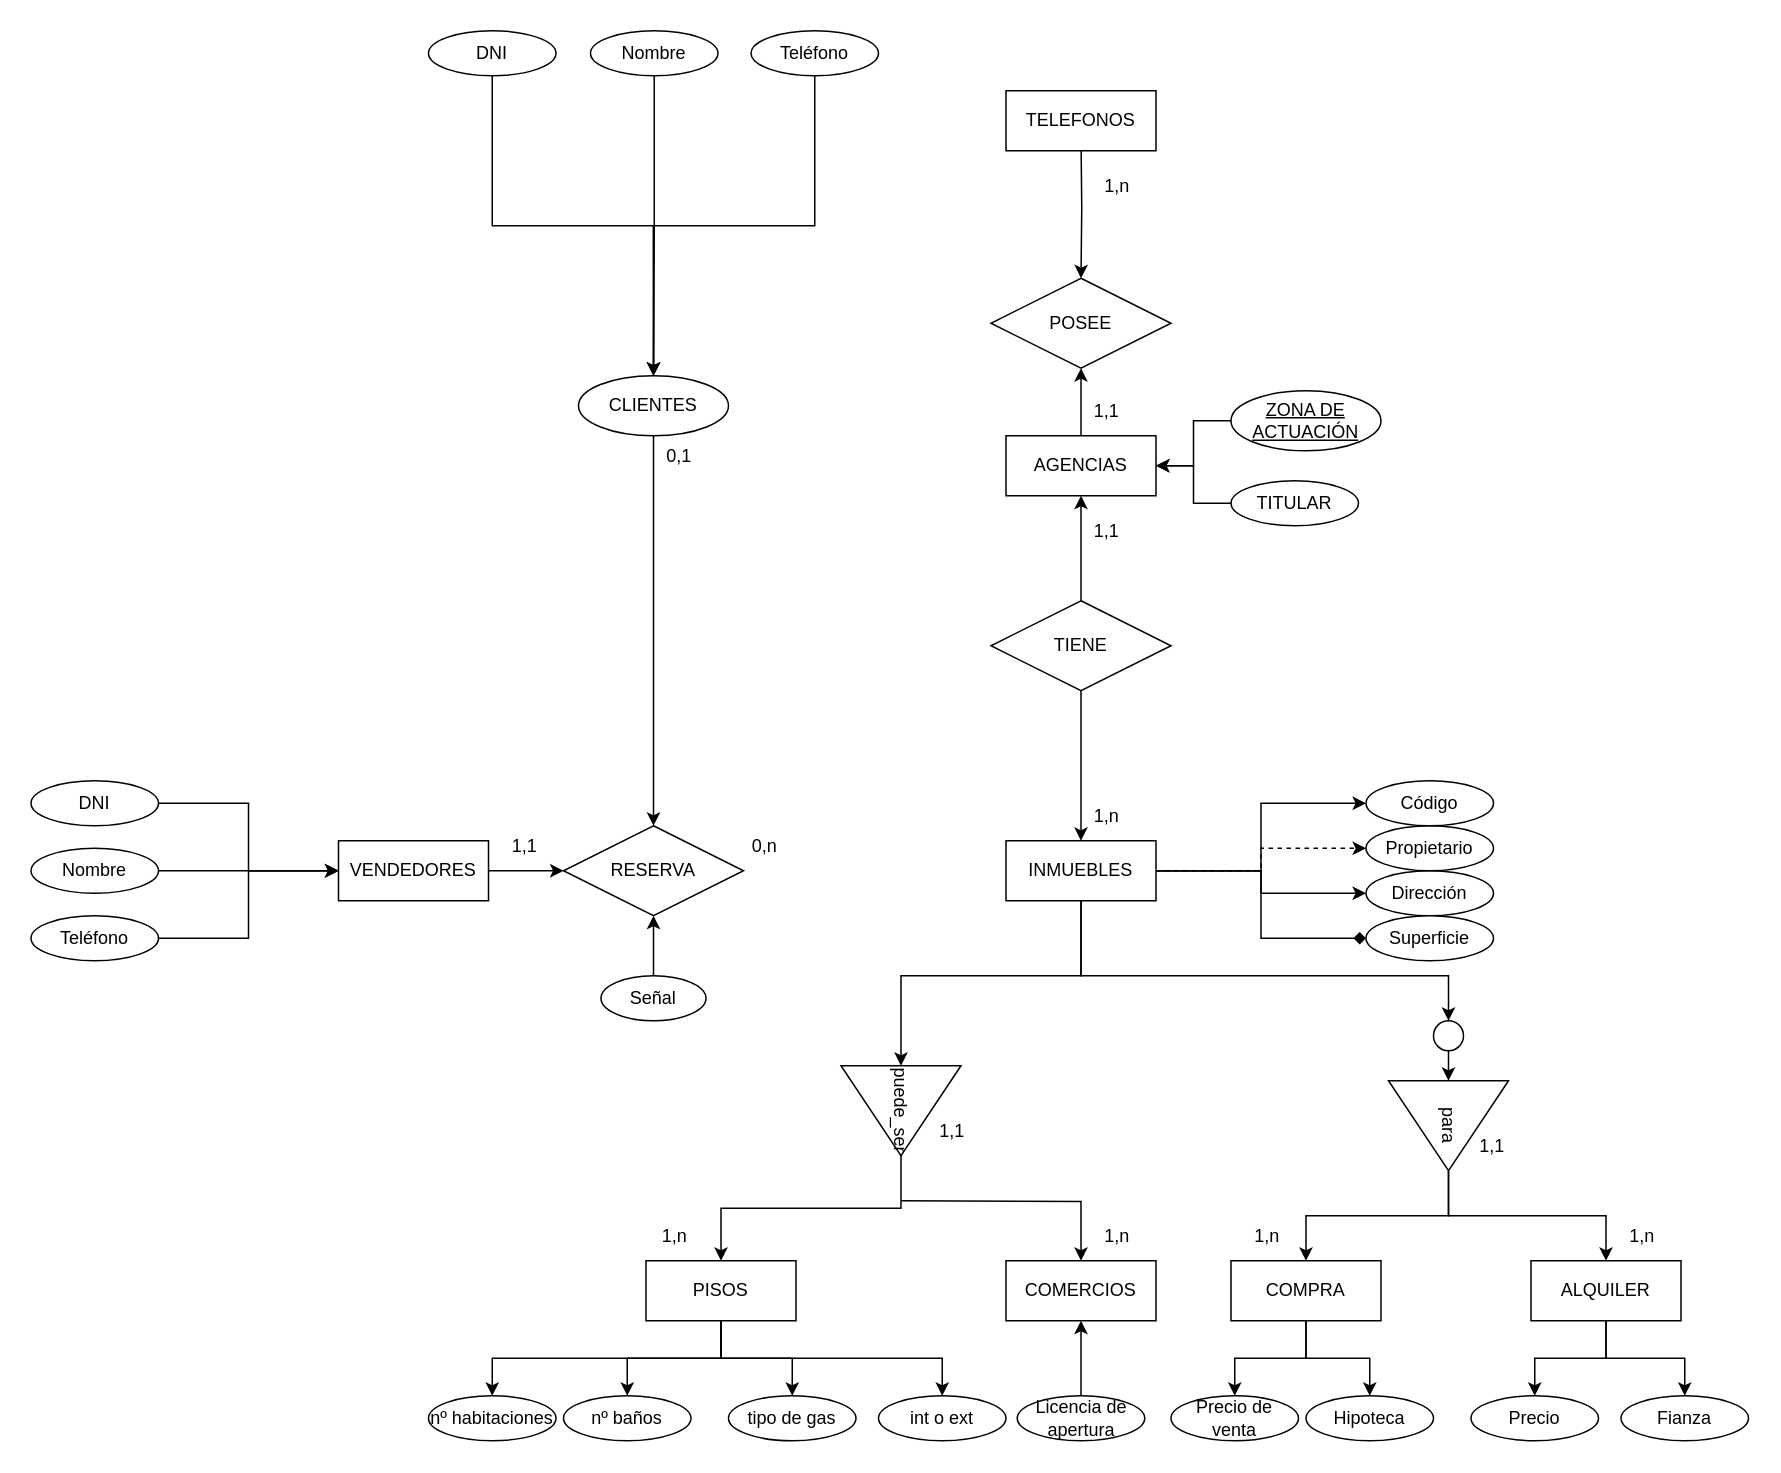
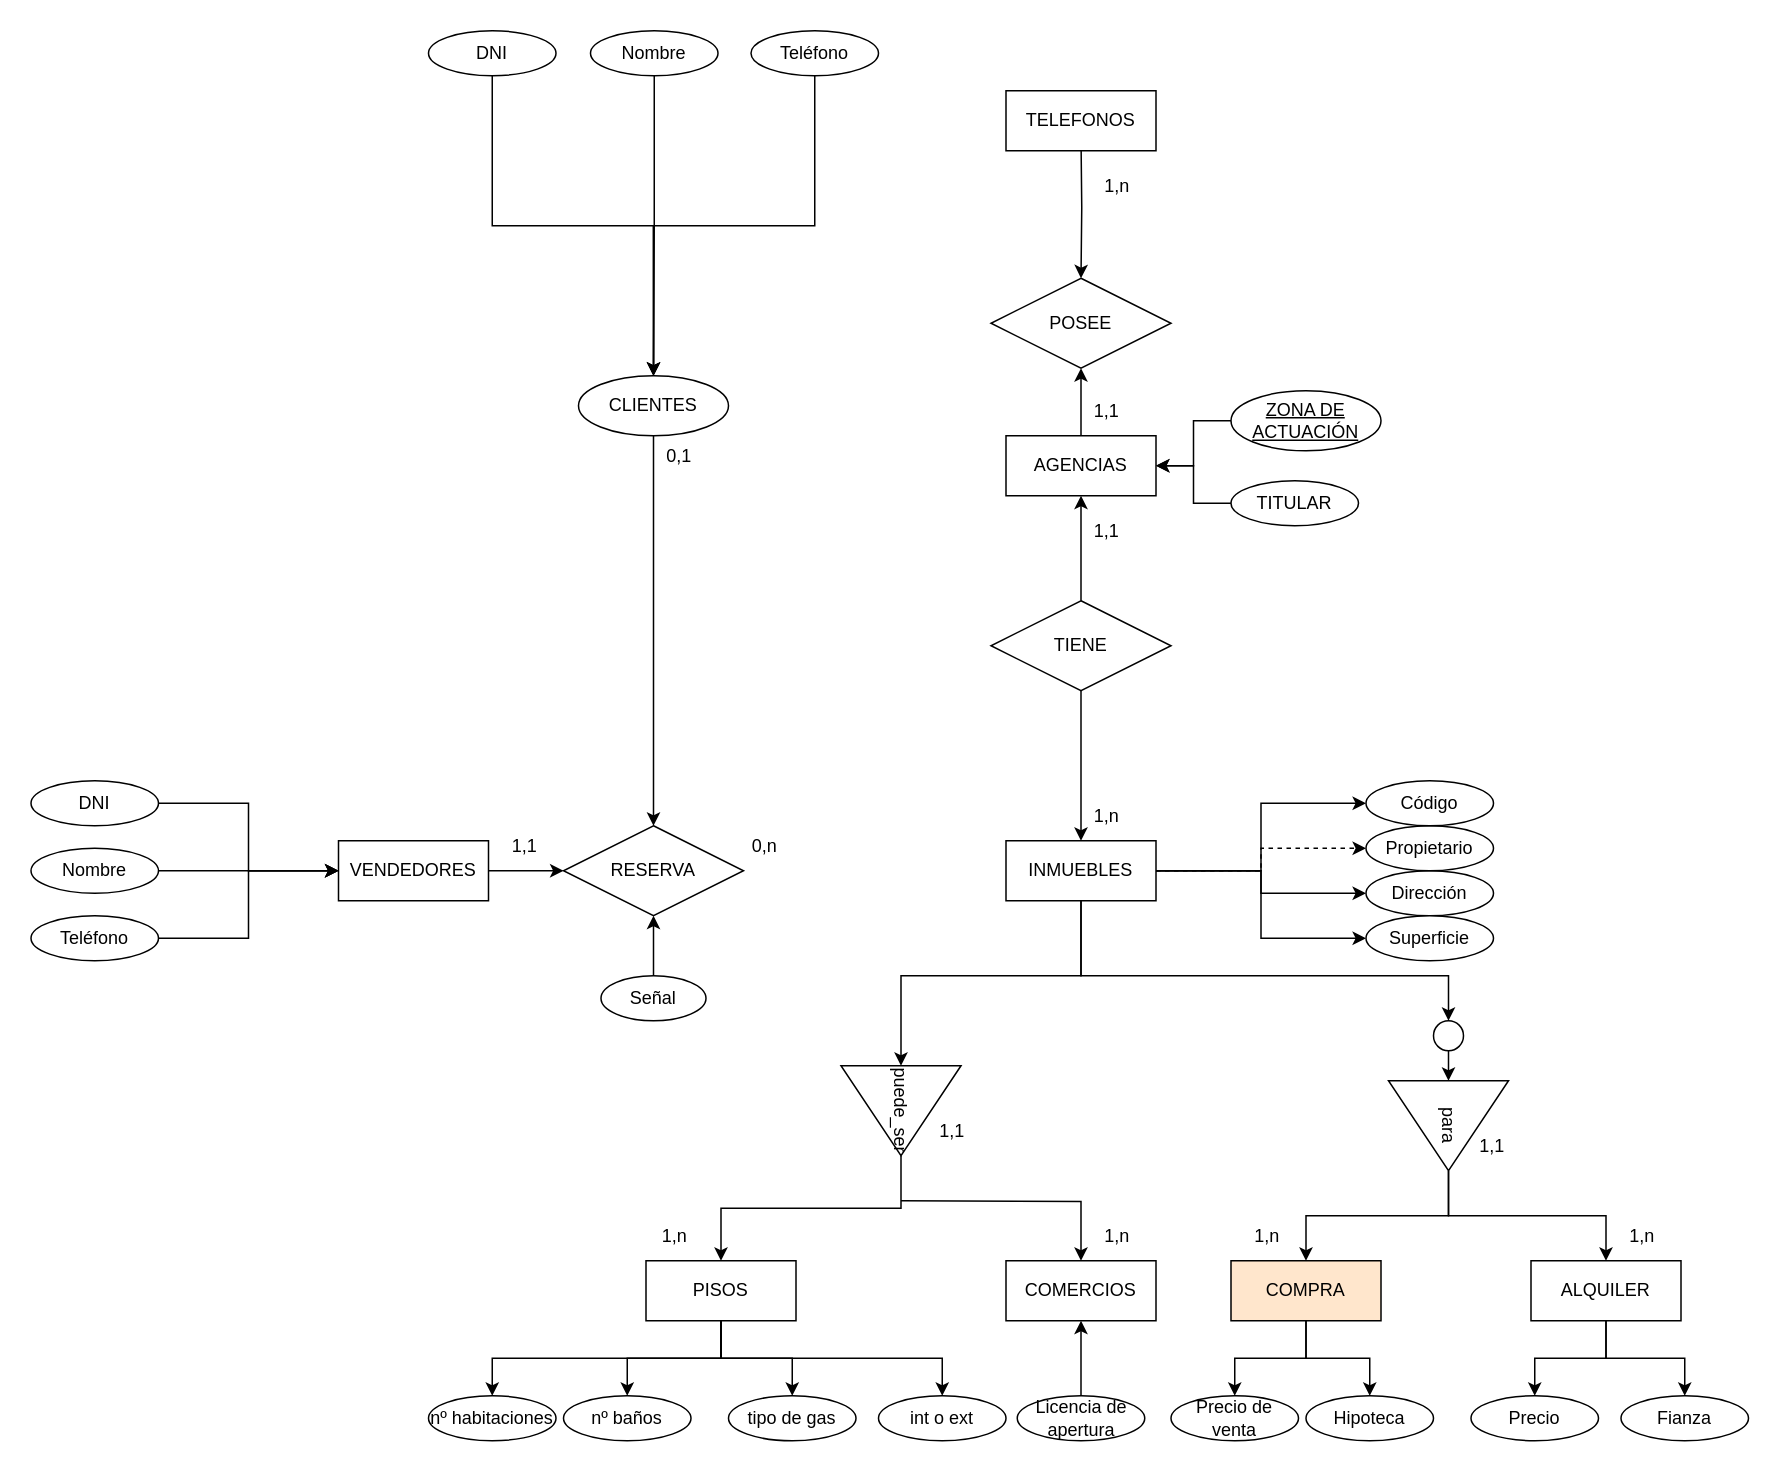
(1353, 938) -> (1354, 938)
(1306, 1291) -> (1306, 1291)
